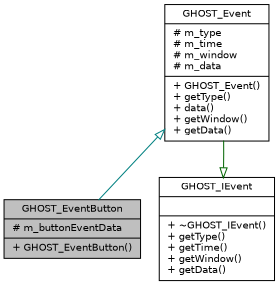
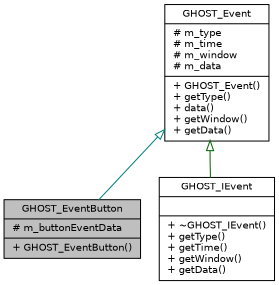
(224, 154) -> (210, 164)
